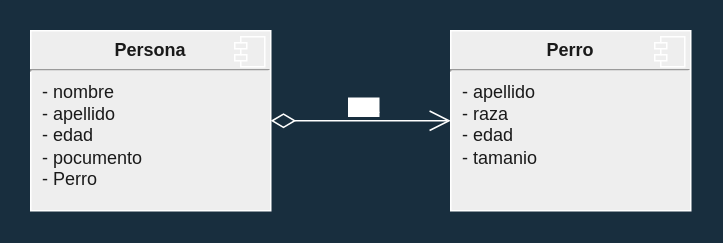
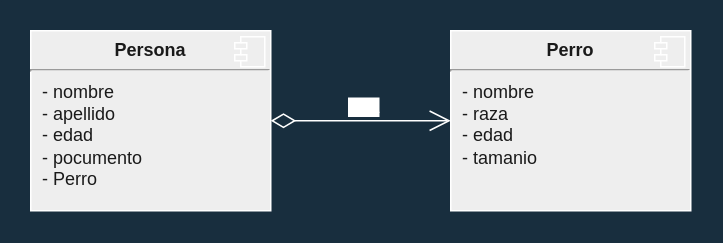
(492, 31) -> (491, 31)
